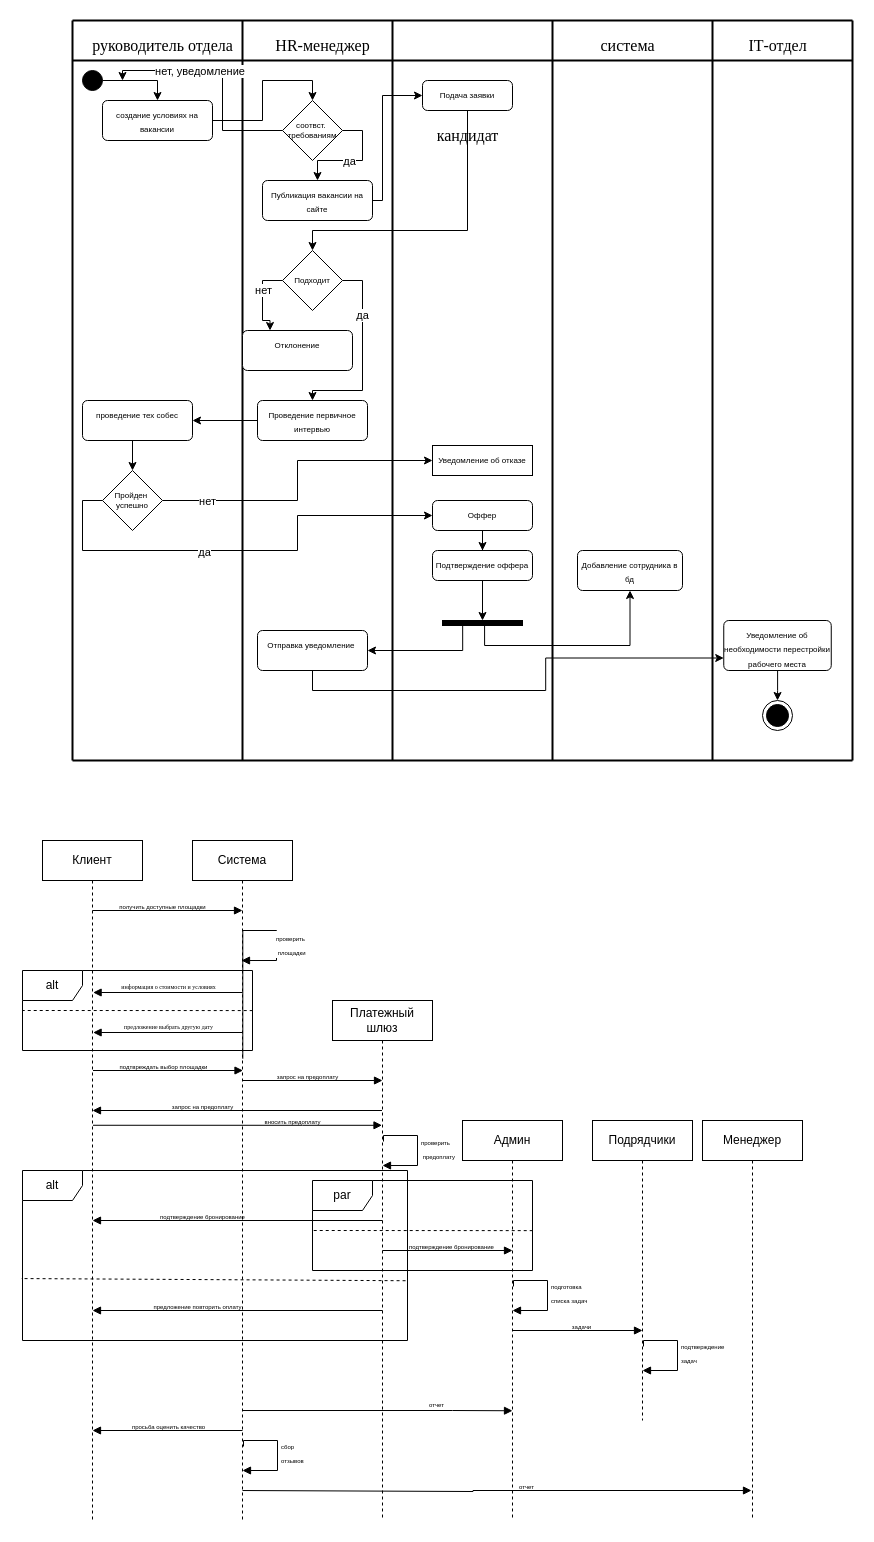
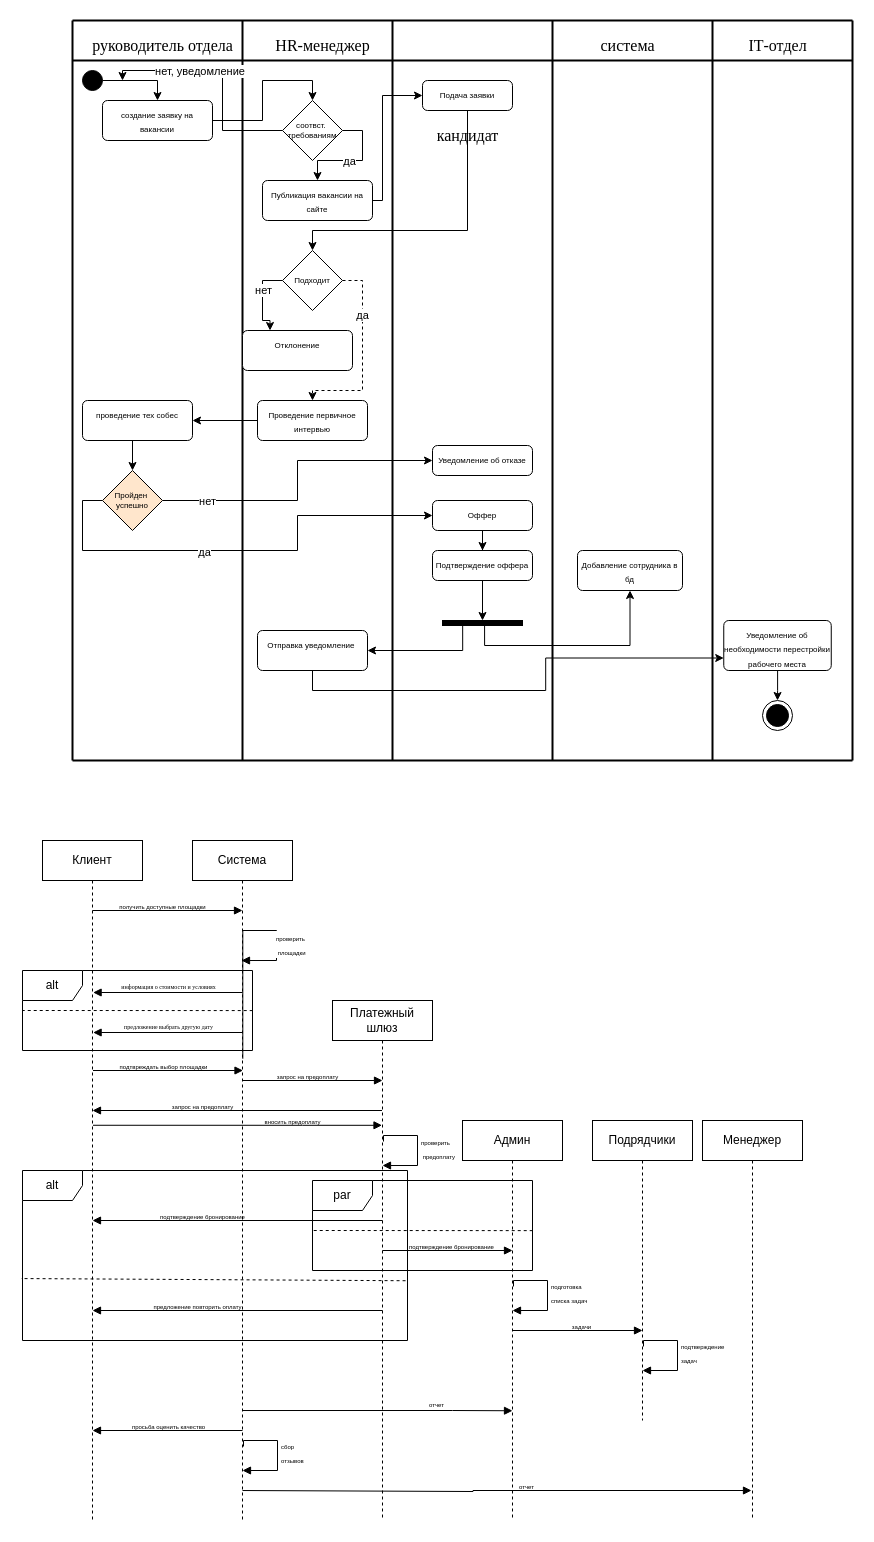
(158, 122) -> (158, 122)
(363, 382) -> (363, 382)
(483, 461) -> (483, 461)
(133, 501) -> (133, 501)
